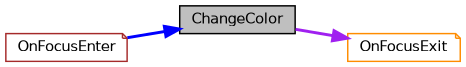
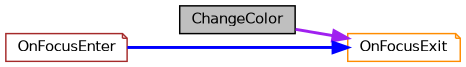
(146, 35) -> (230, 47)
